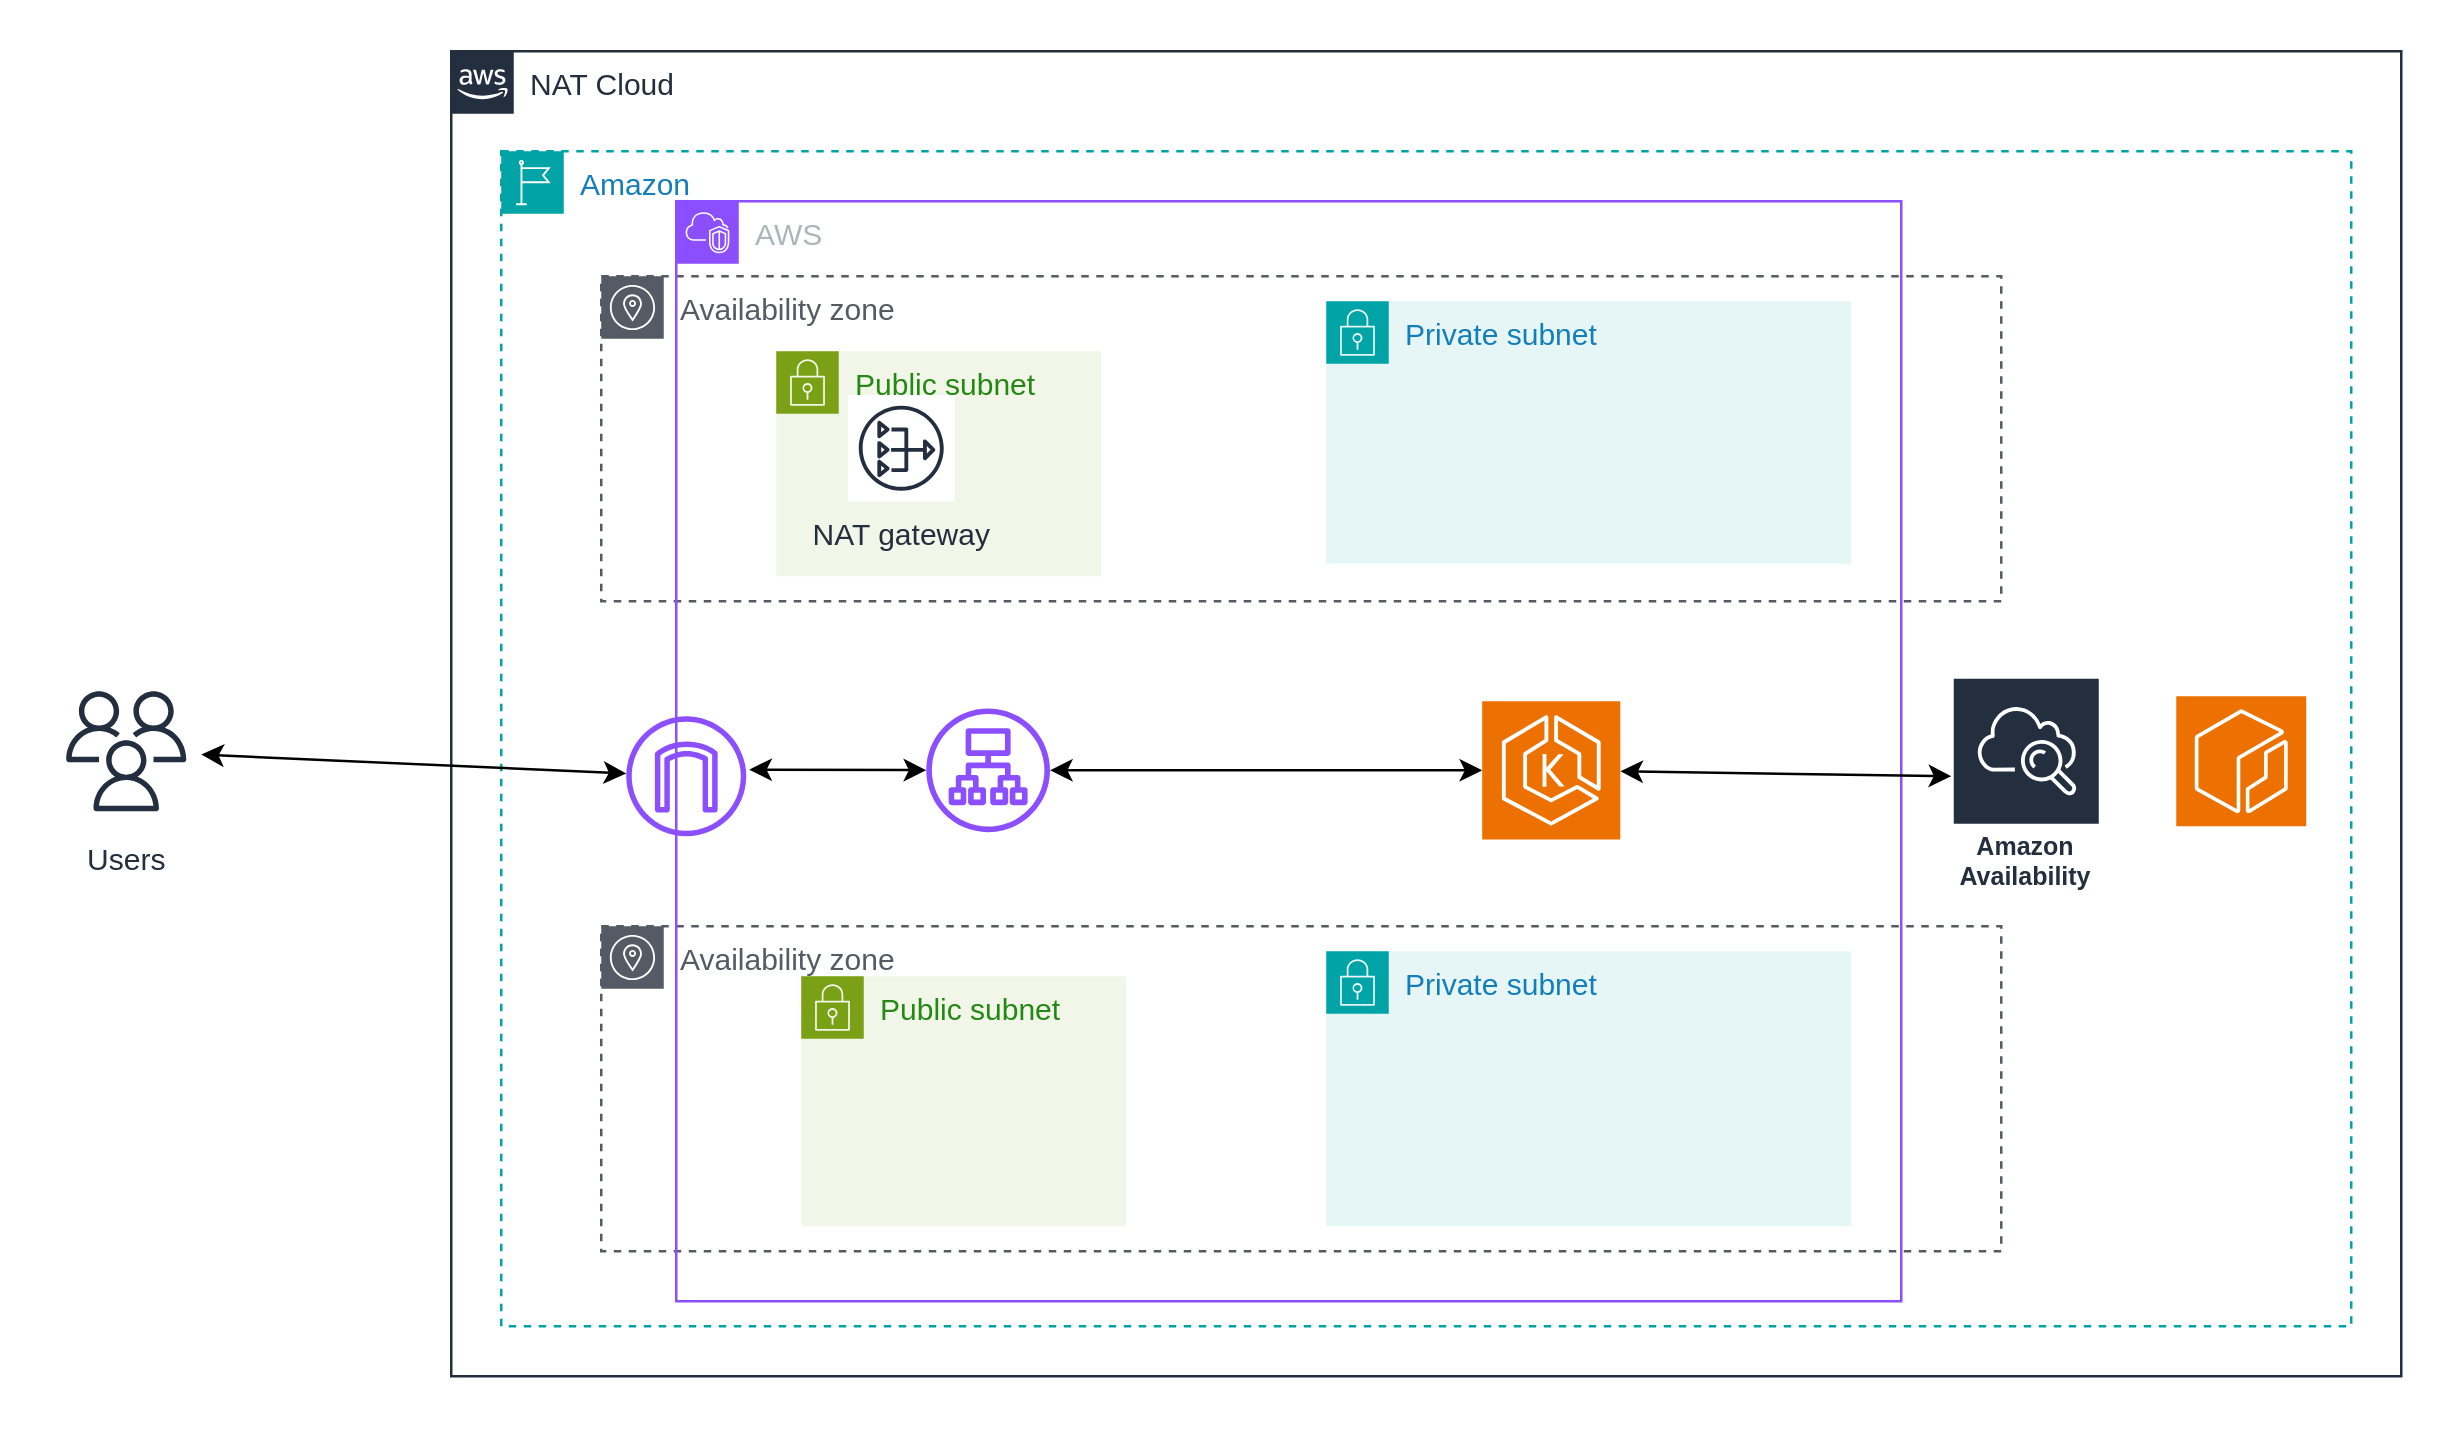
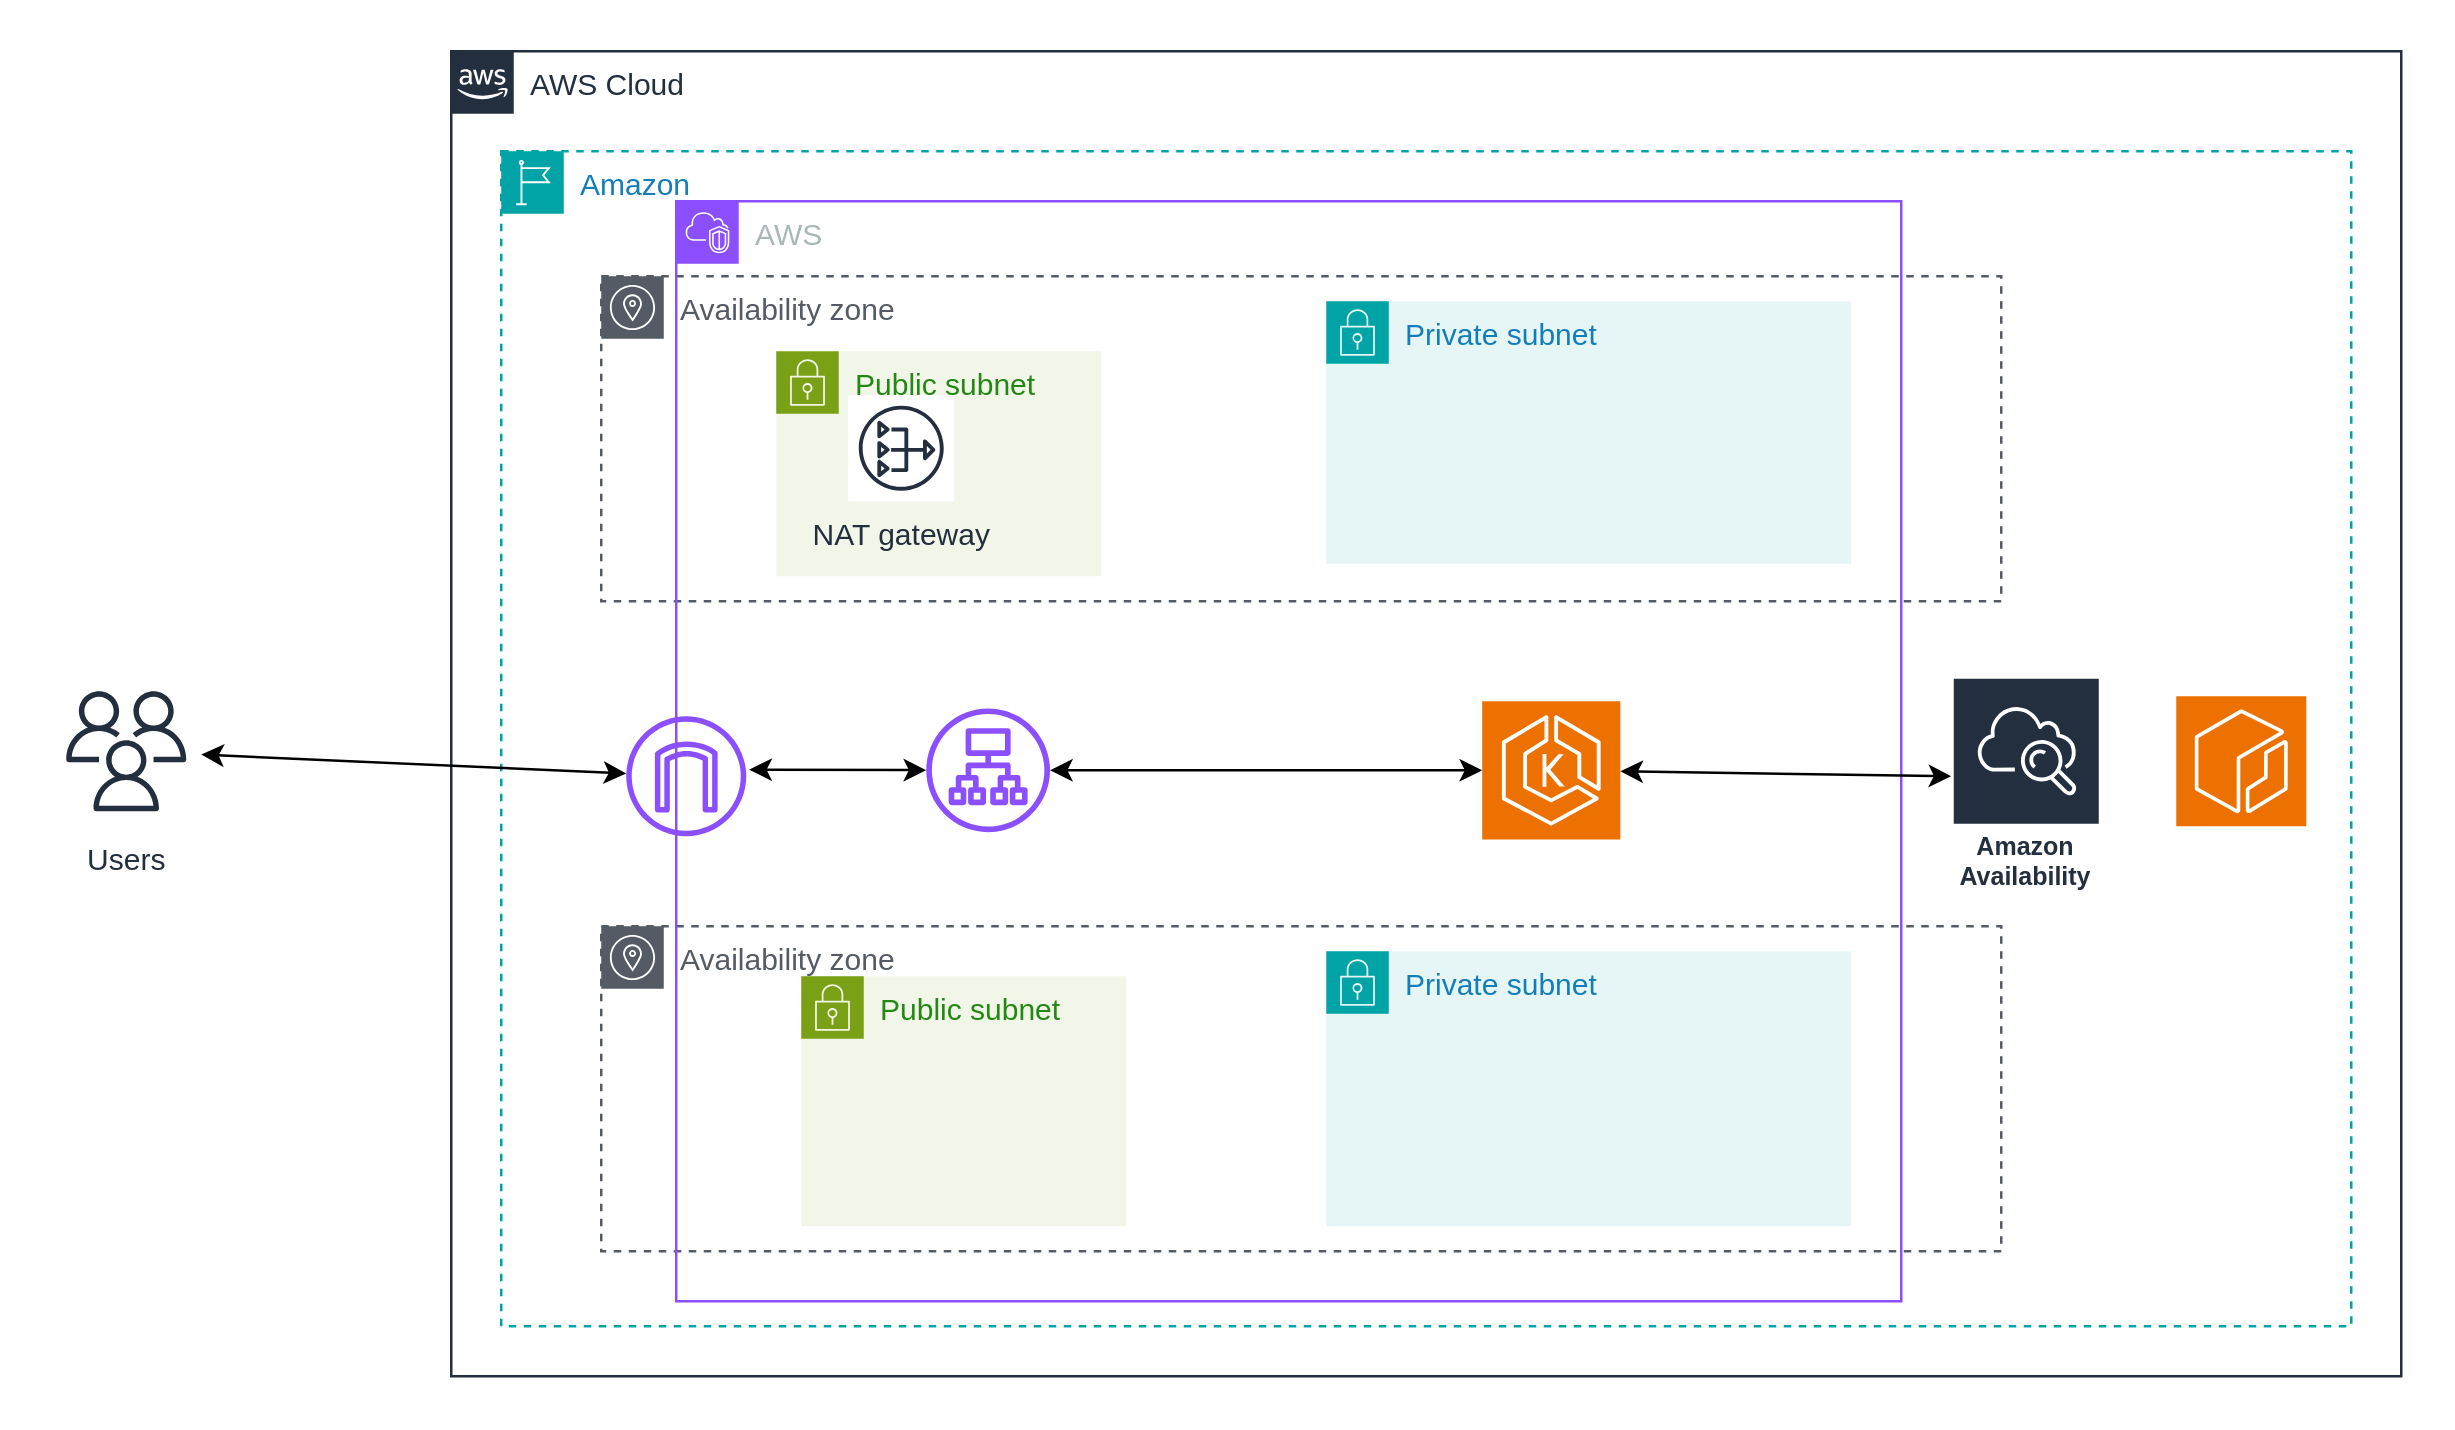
(599, 87) -> (599, 87)
